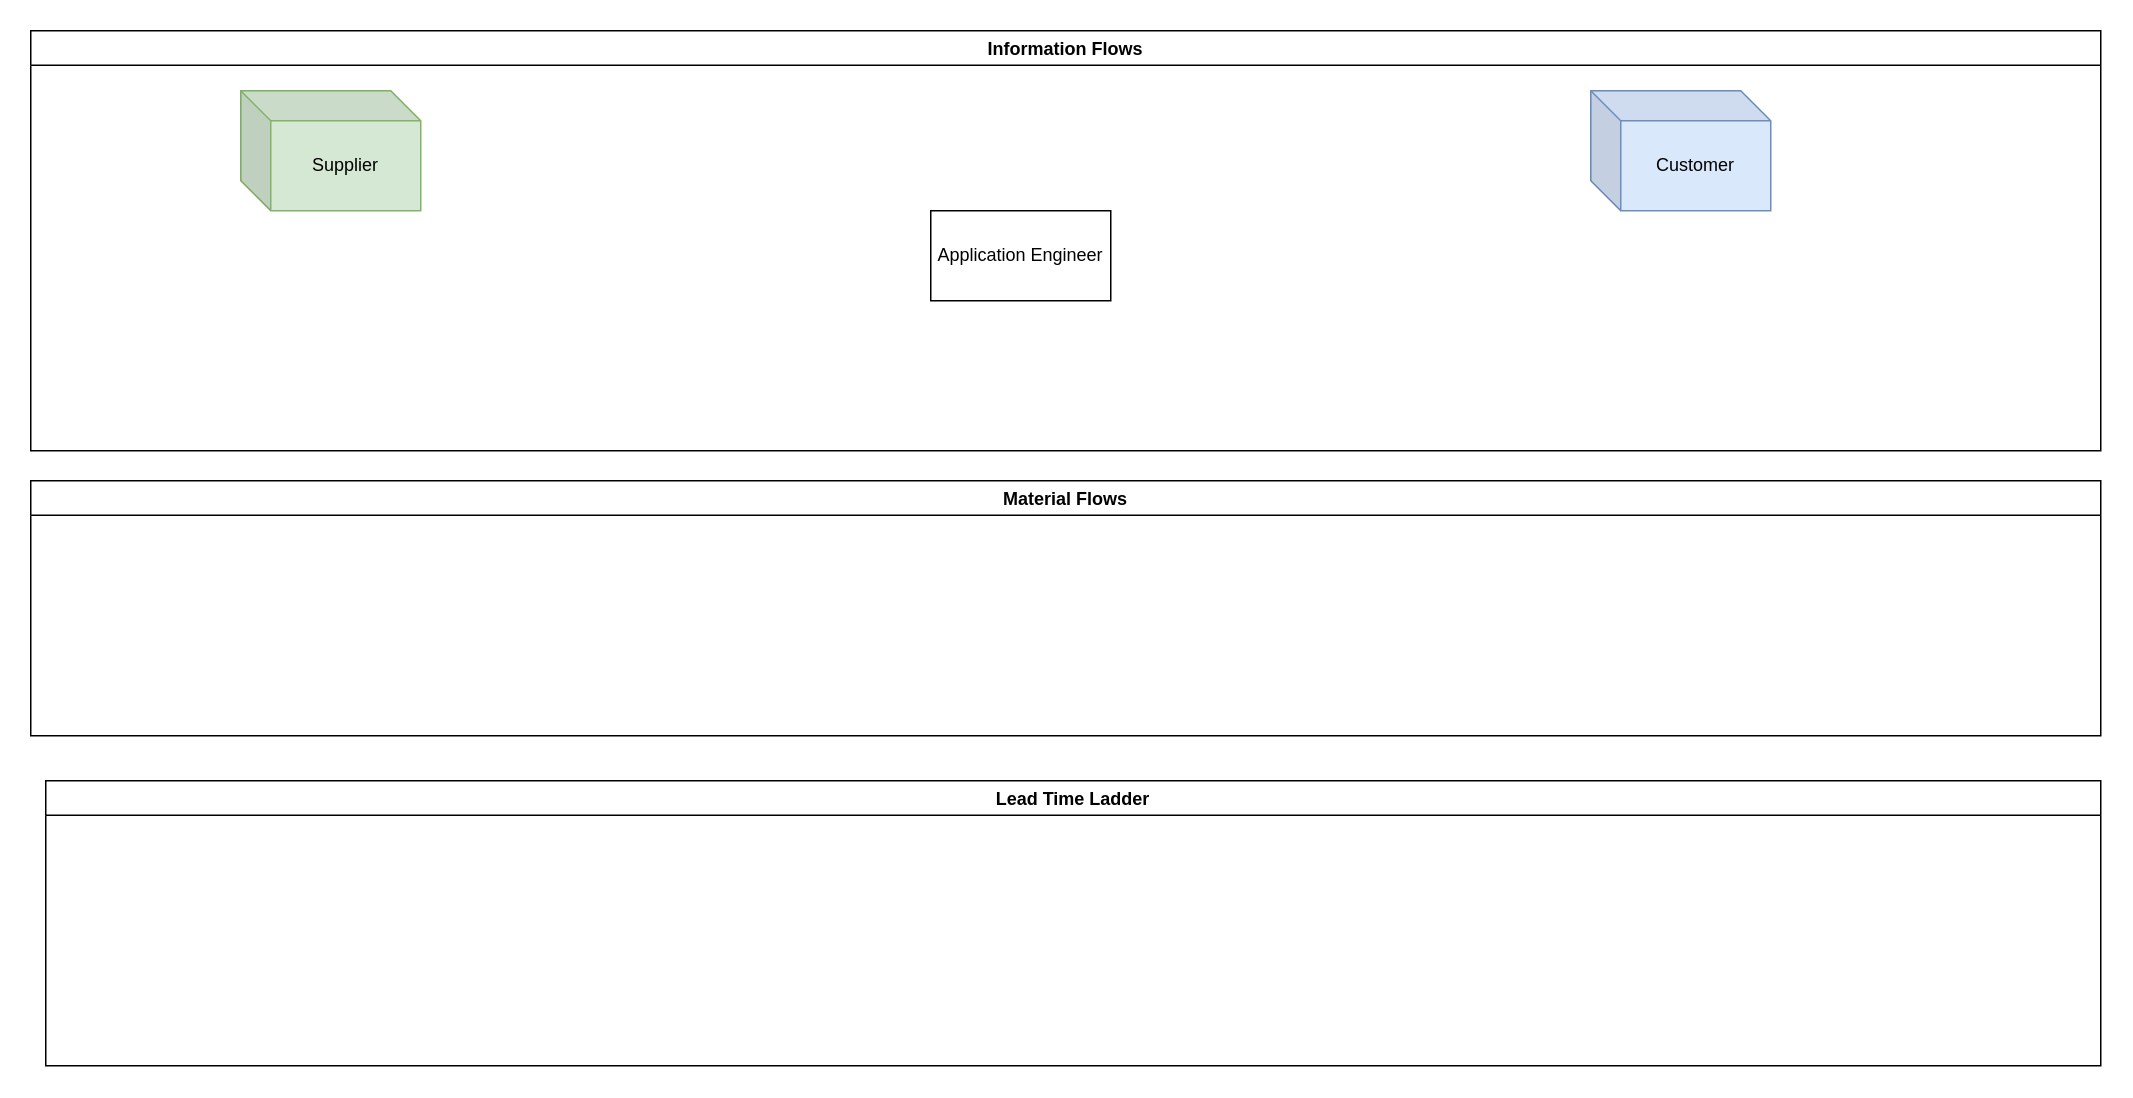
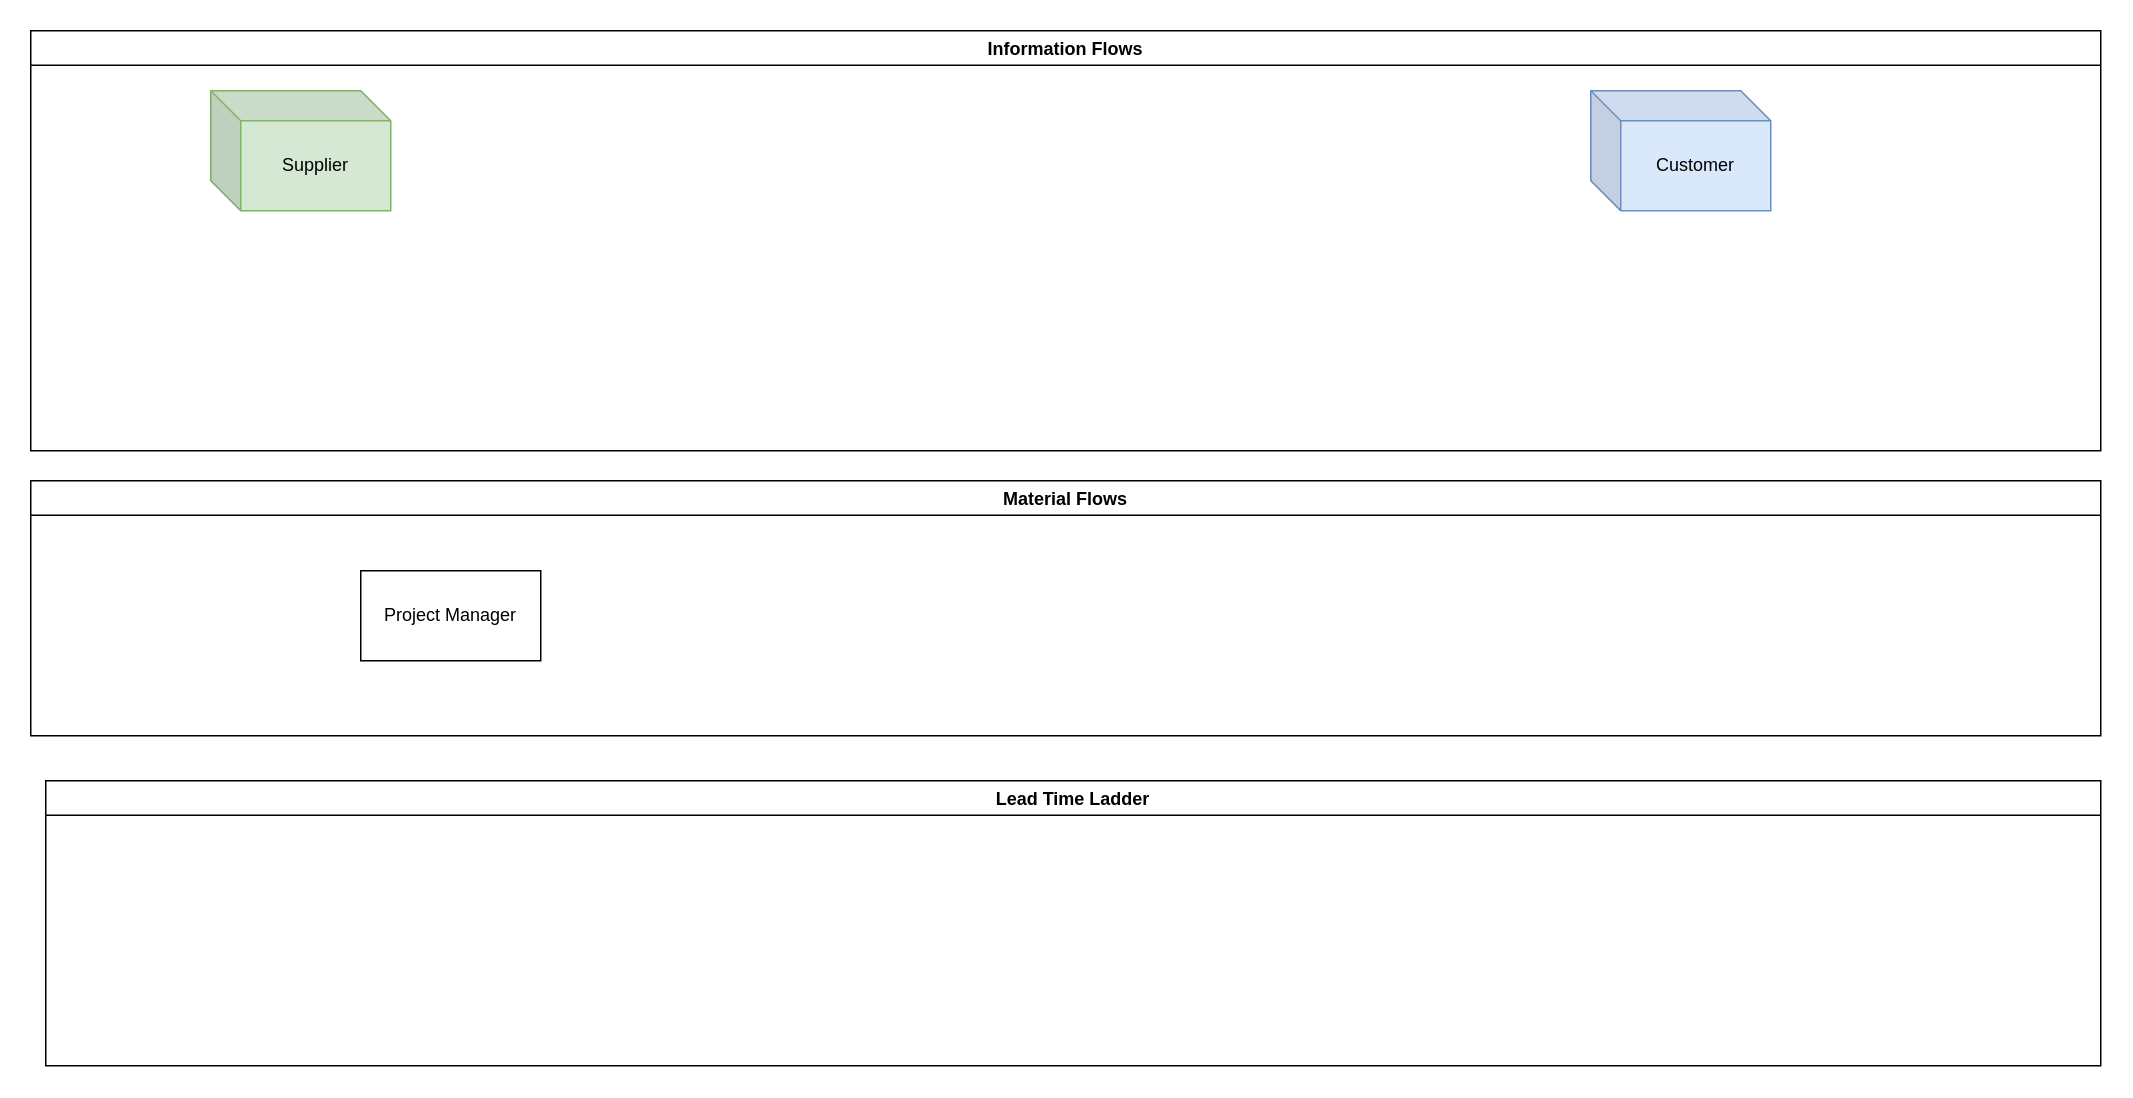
(331, 151) -> (301, 151)
(1021, 256) -> none
none -> (451, 616)
